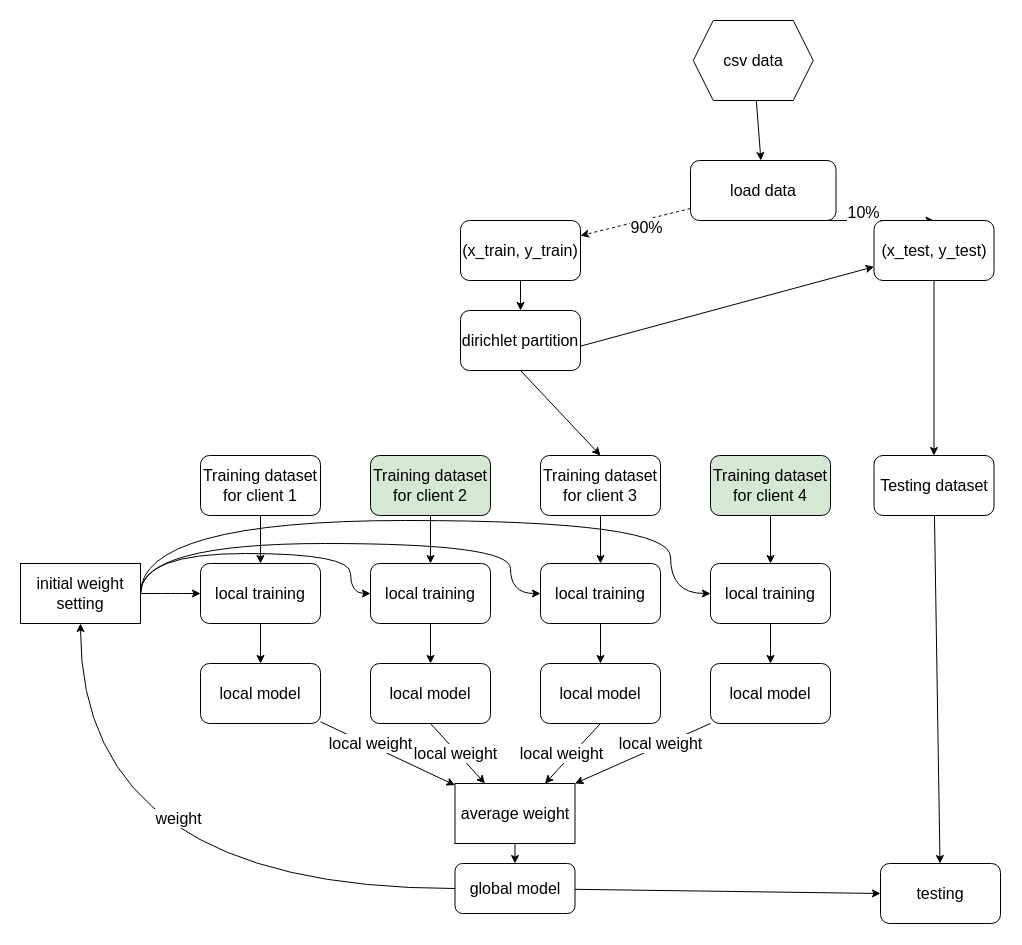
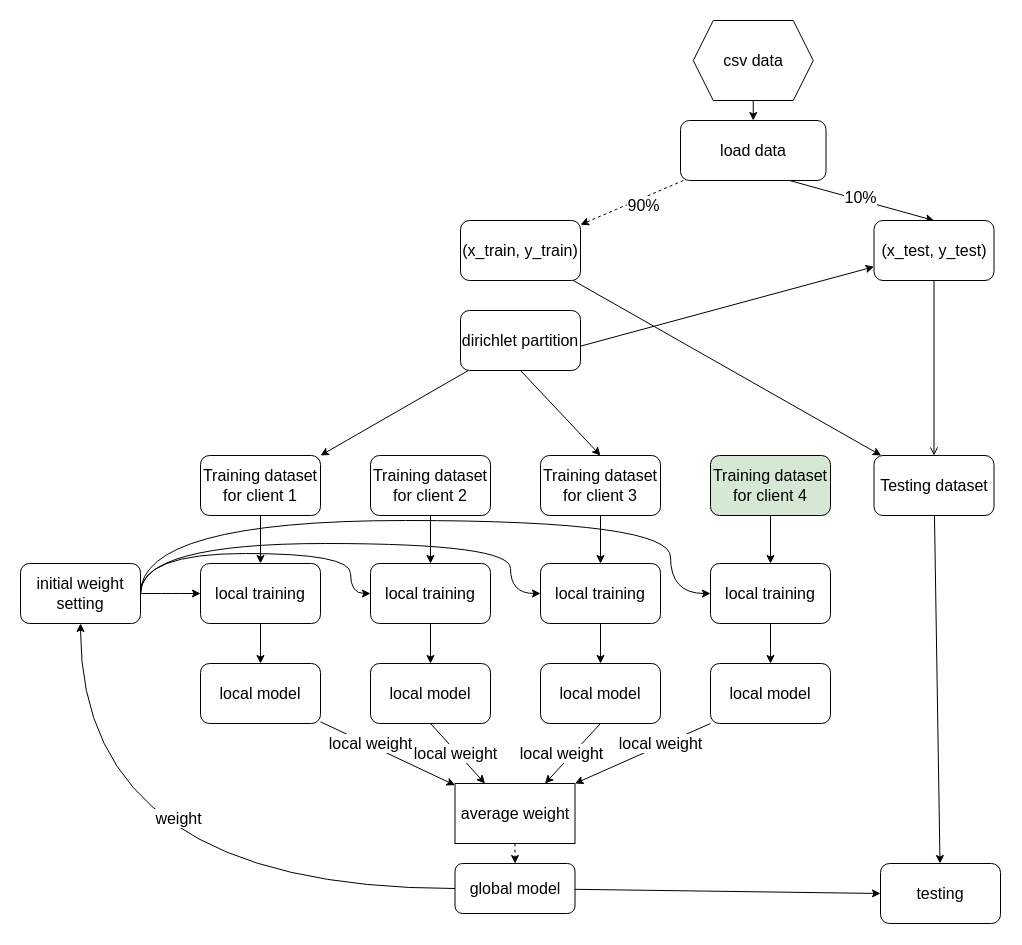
(763, 191) -> (753, 151)
(521, 292) -> (724, 366)
none -> (397, 411)
(934, 447) -> (934, 448)
(431, 486) -> (431, 486)
(81, 594) -> (81, 594)
(515, 850) -> (515, 850)
